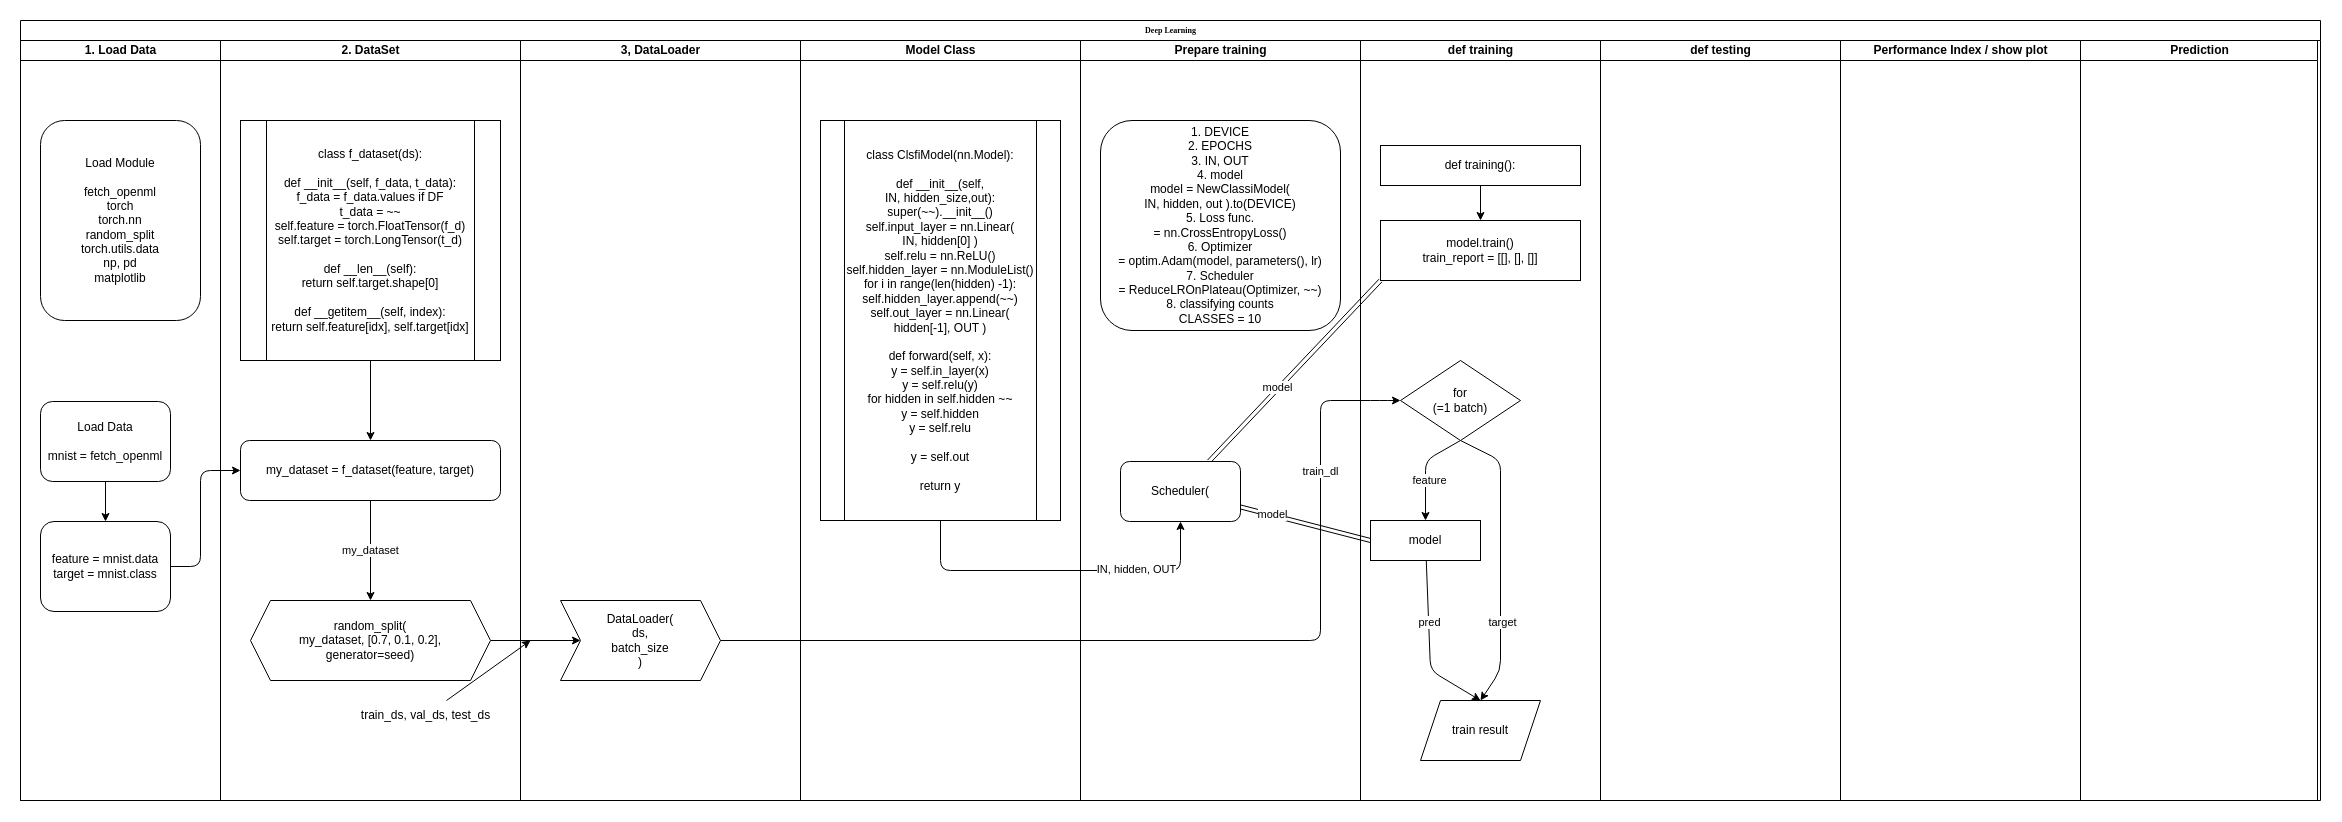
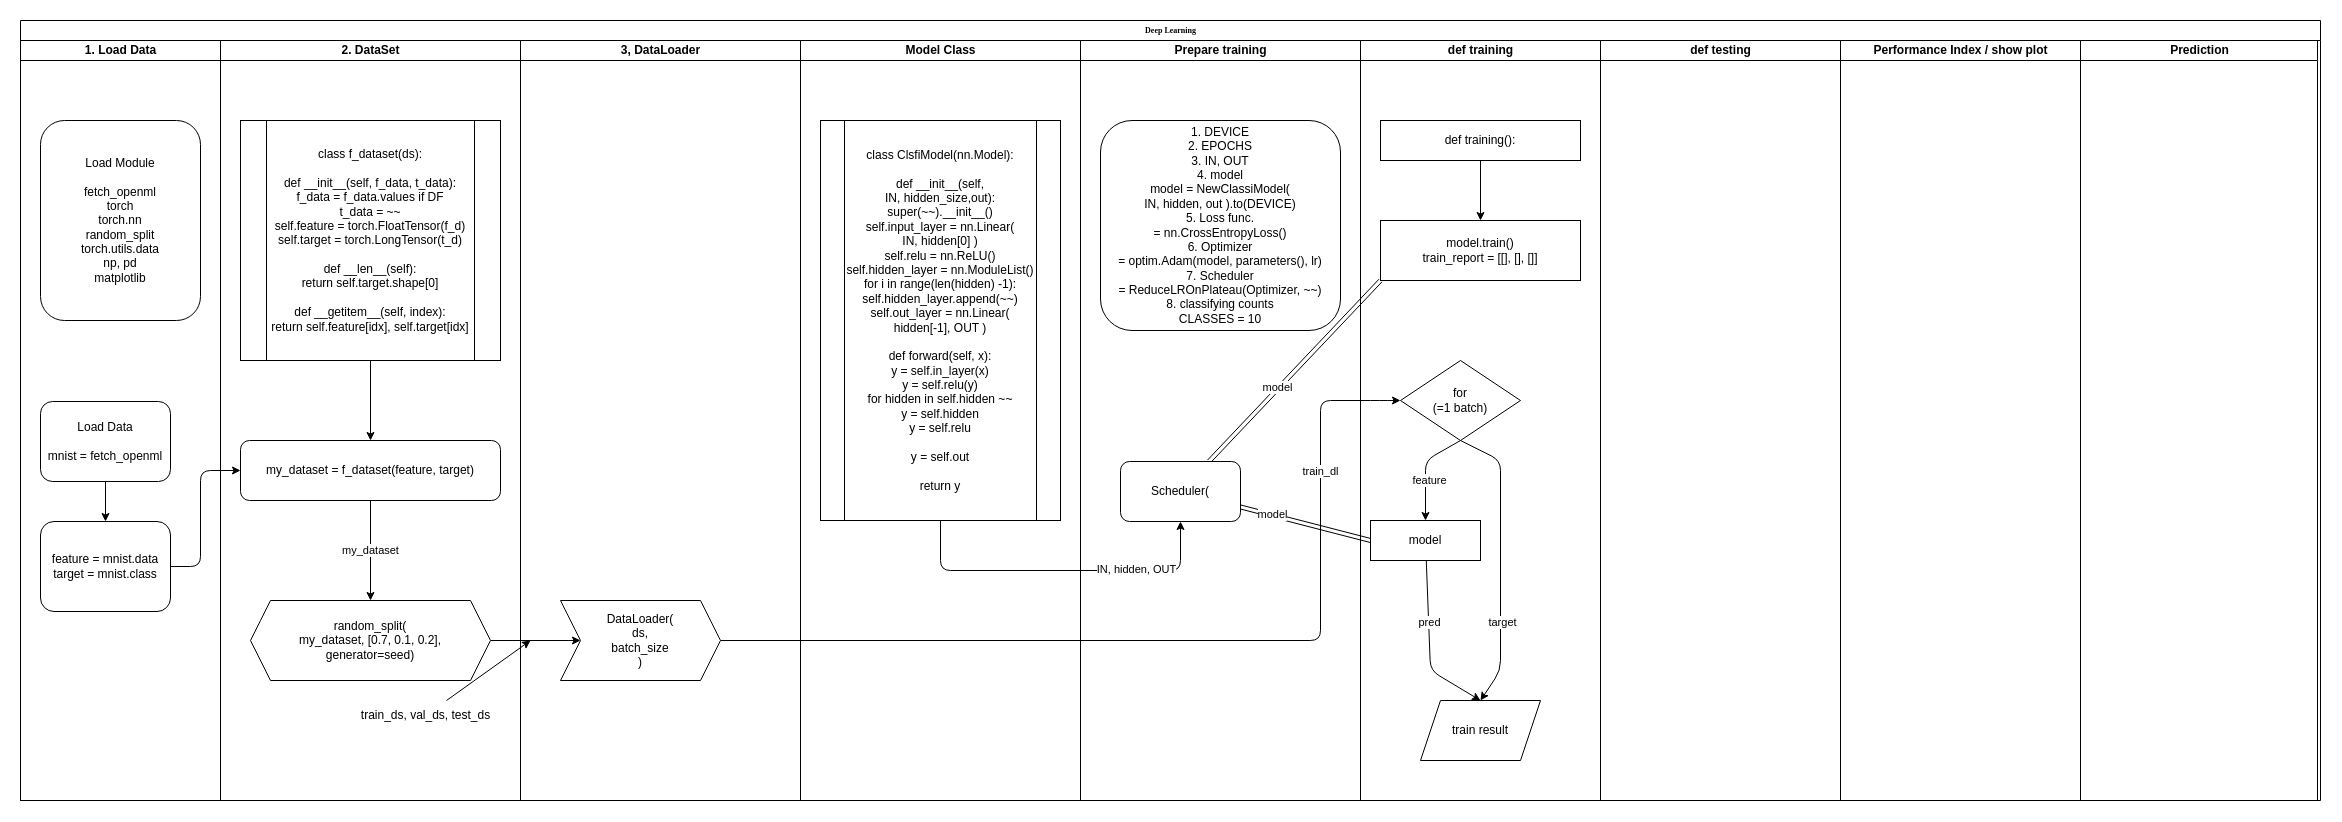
(1481, 166) -> (1481, 141)
